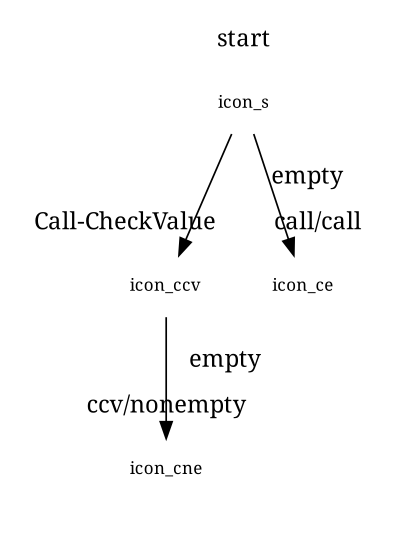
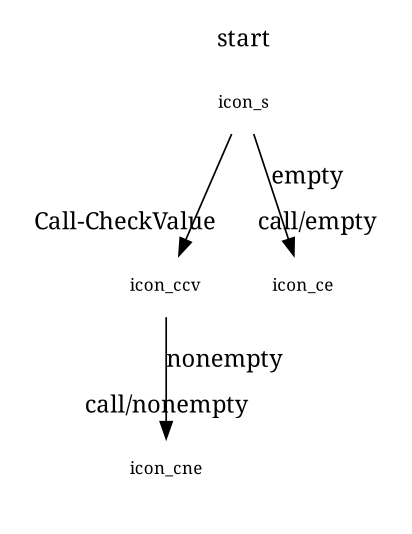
(318, 223) -> (318, 223)
(226, 360) -> (226, 360)
(167, 406) -> (167, 406)
